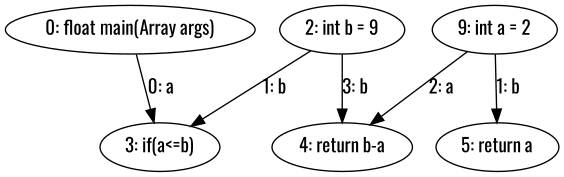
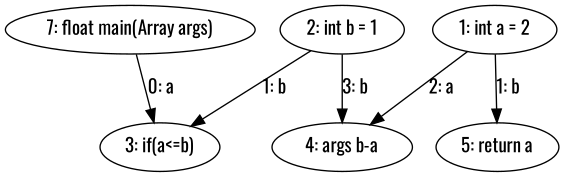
(130, 30) -> (130, 30)
(342, 30) -> (342, 30)
(495, 30) -> (495, 30)
(342, 147) -> (342, 147)
